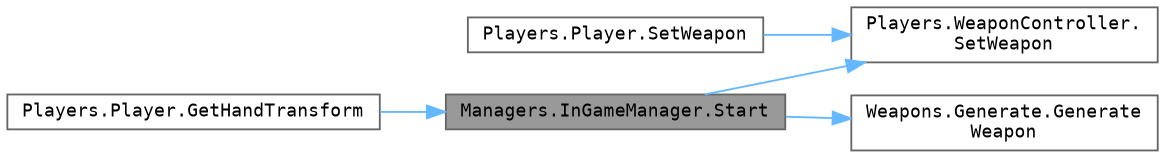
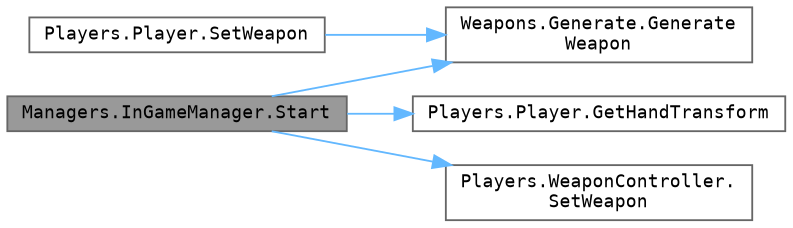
(798, 35) -> (376, 35)
(403, 112) -> (371, 114)
